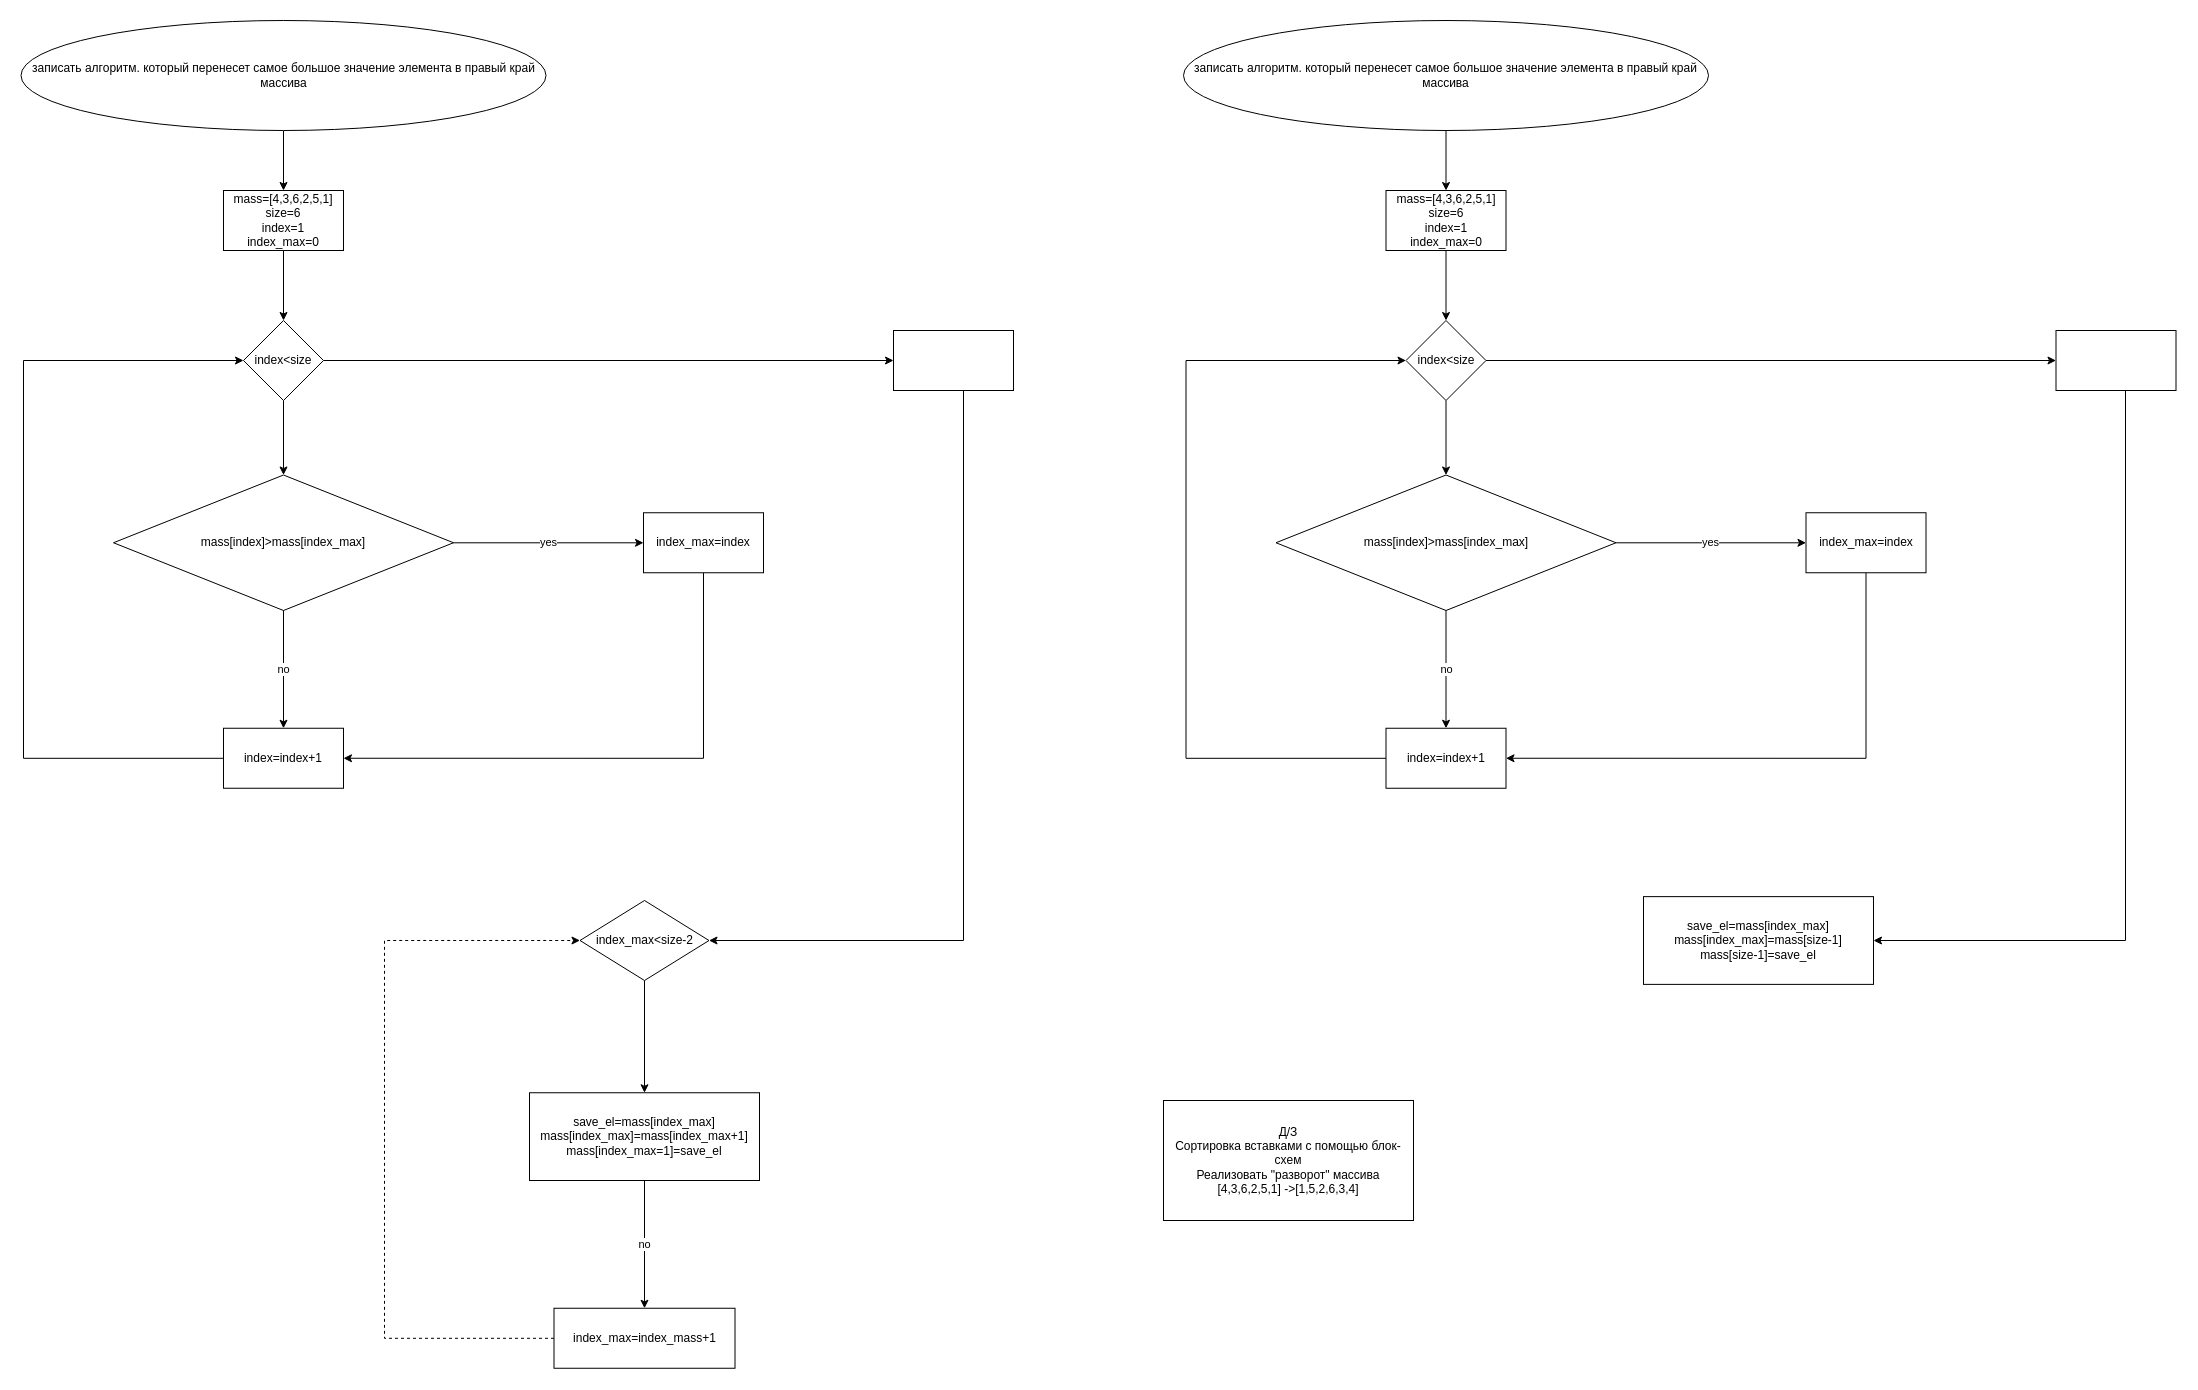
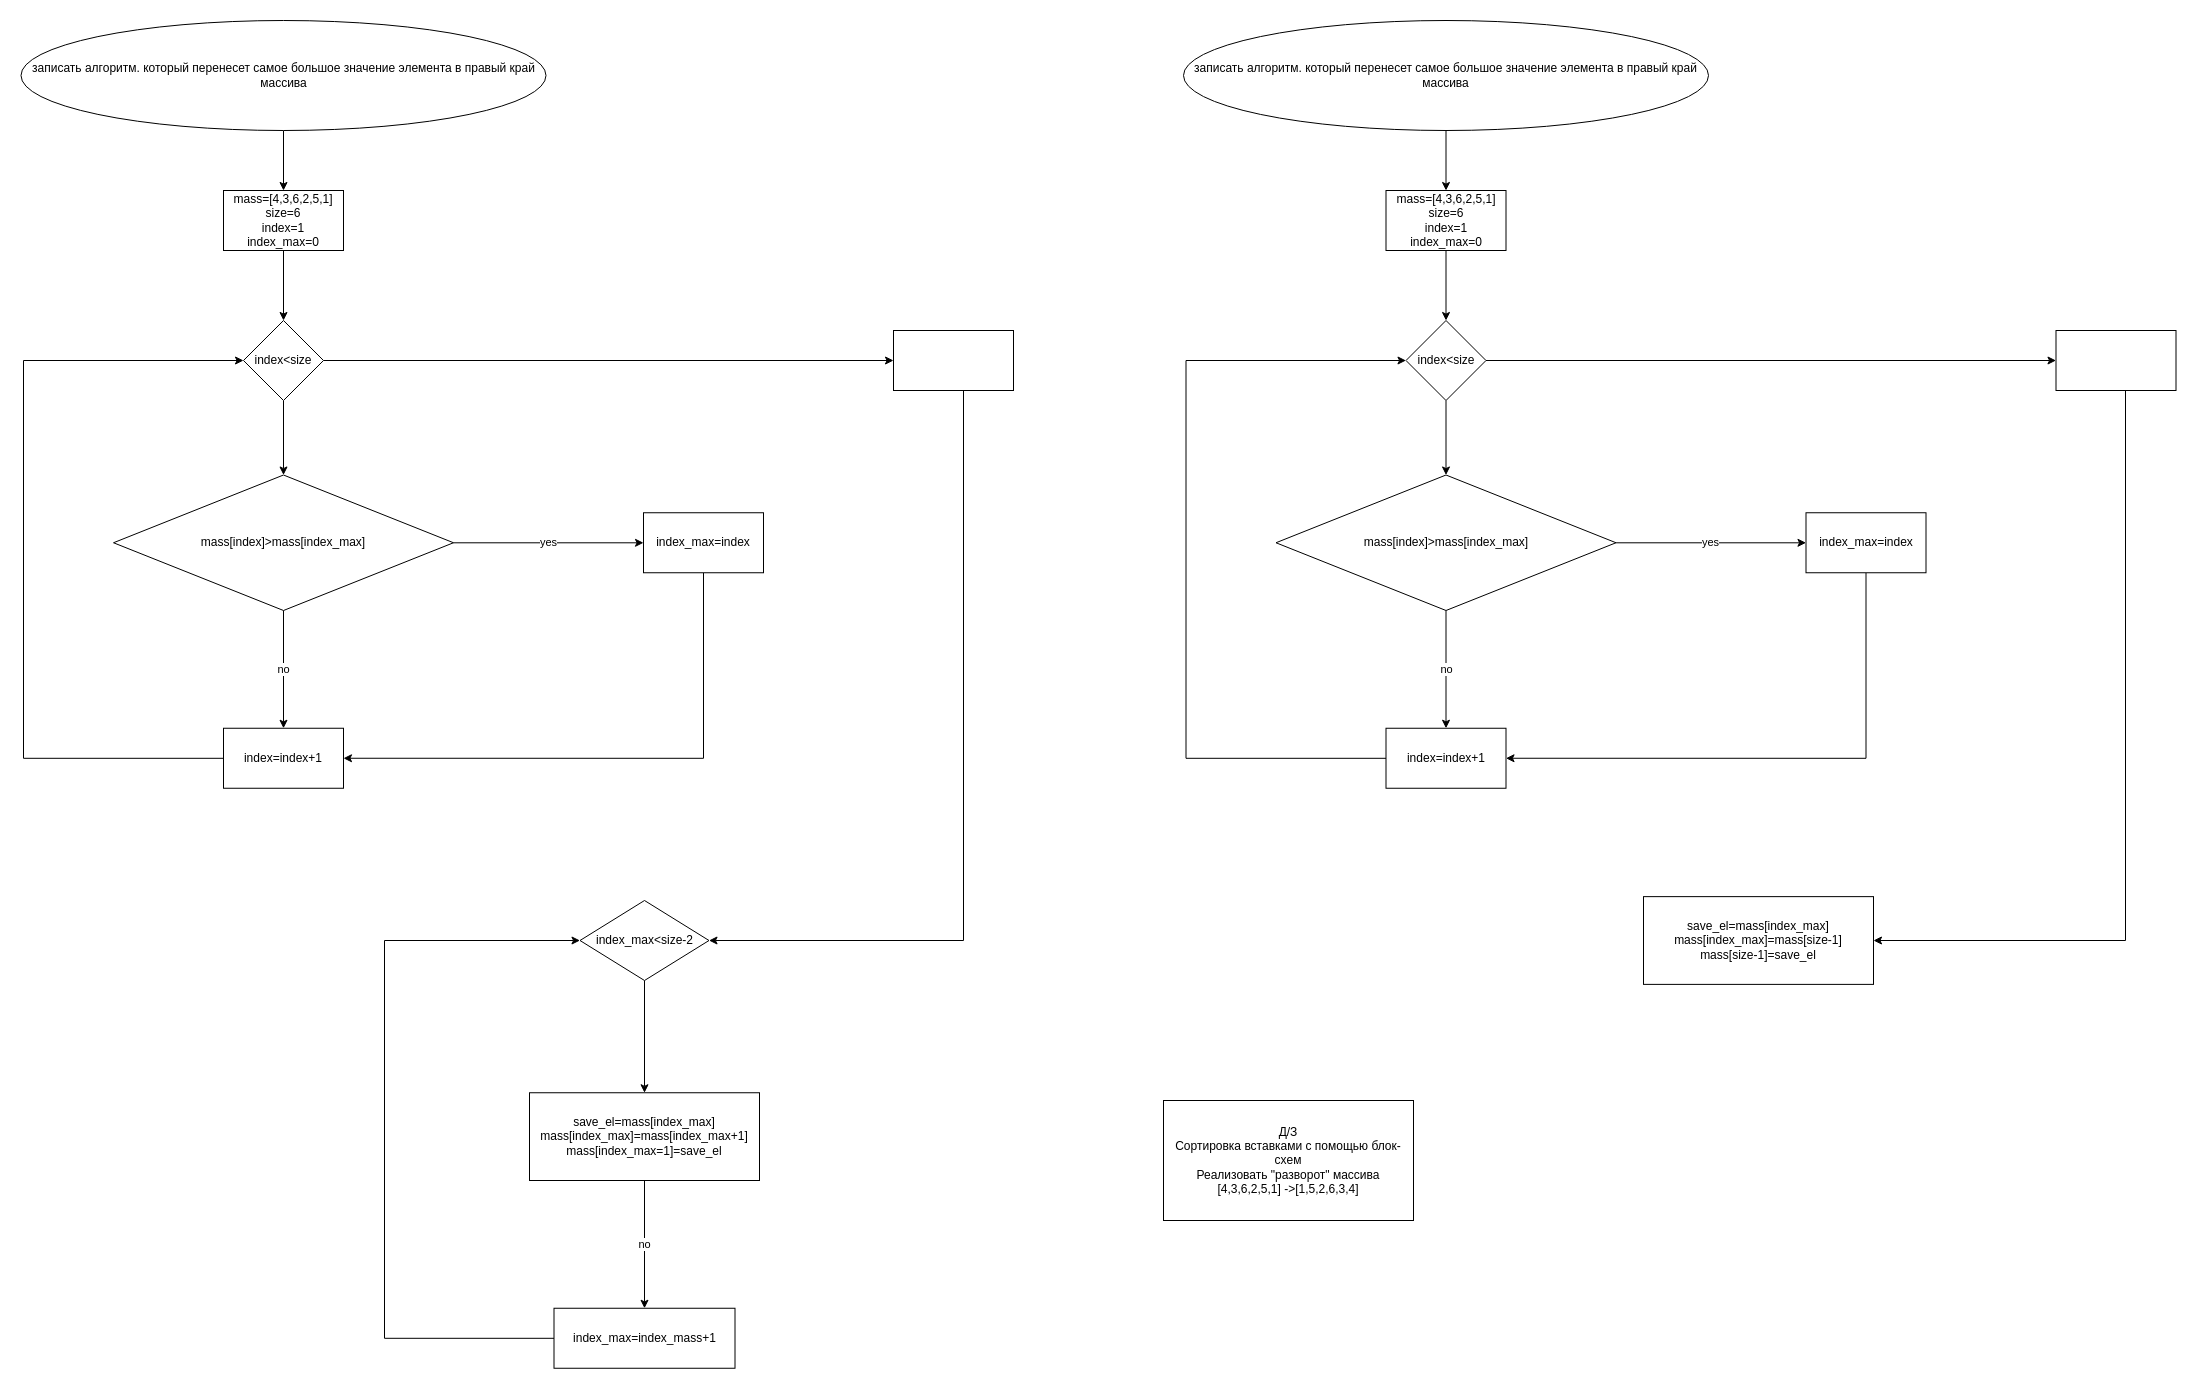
(385, 1129) -> (385, 1129)
